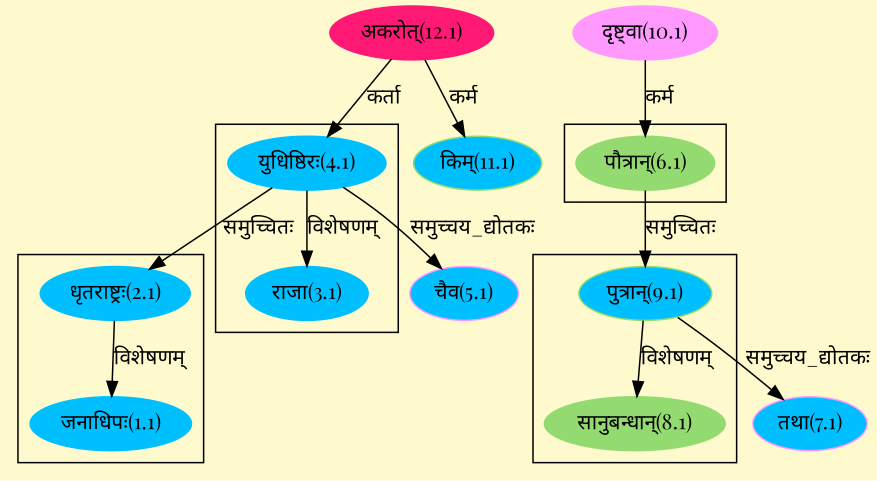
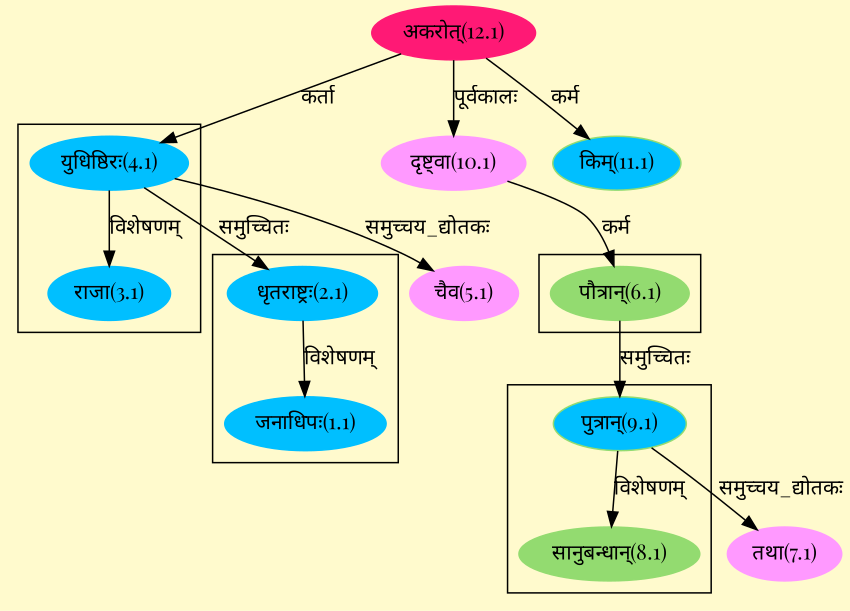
none -> (454, 91)
(464, 293) -> (464, 293)
(810, 424) -> (785, 554)
